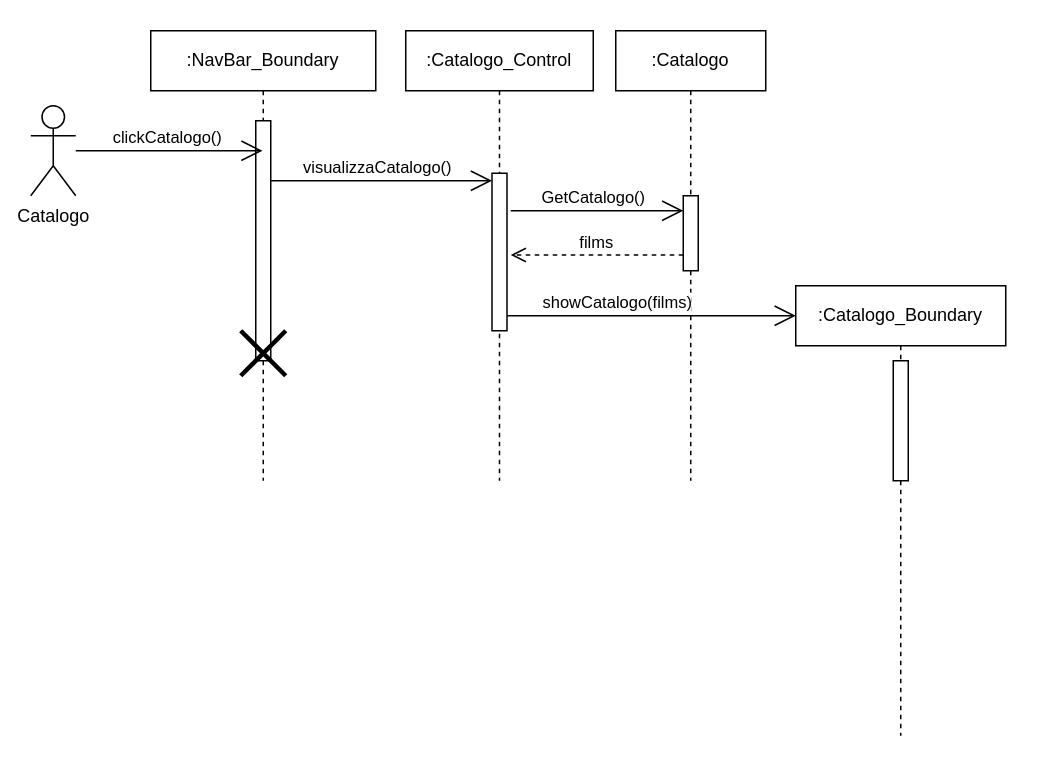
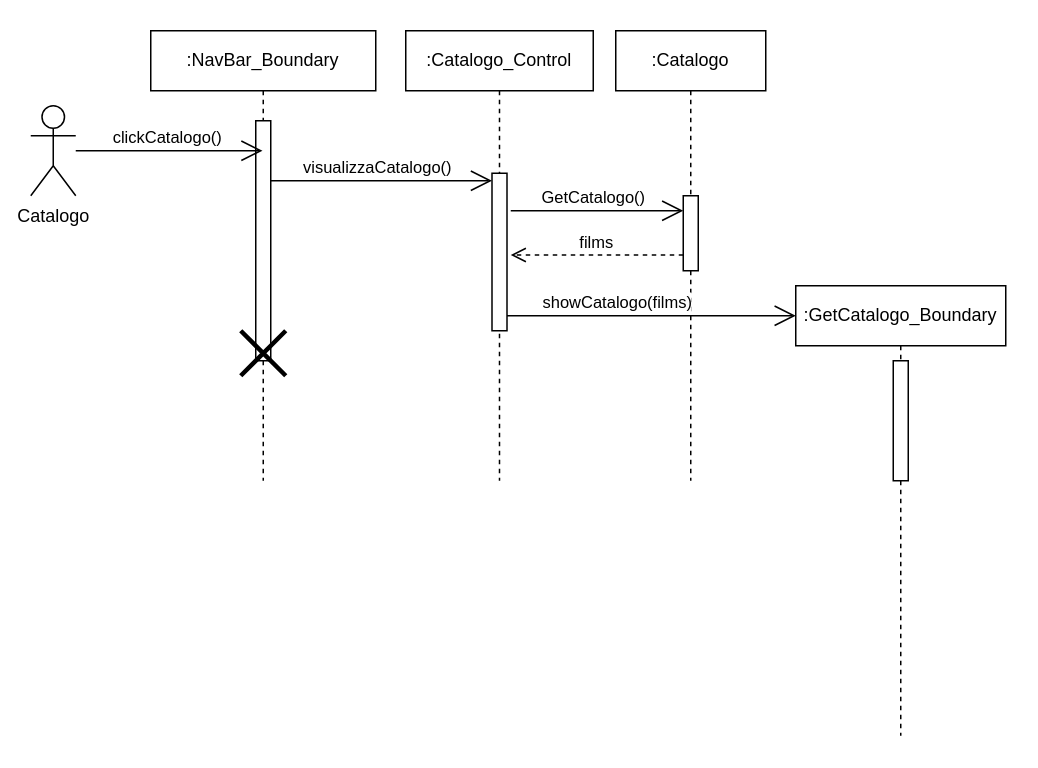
(901, 316) -> (901, 316)
